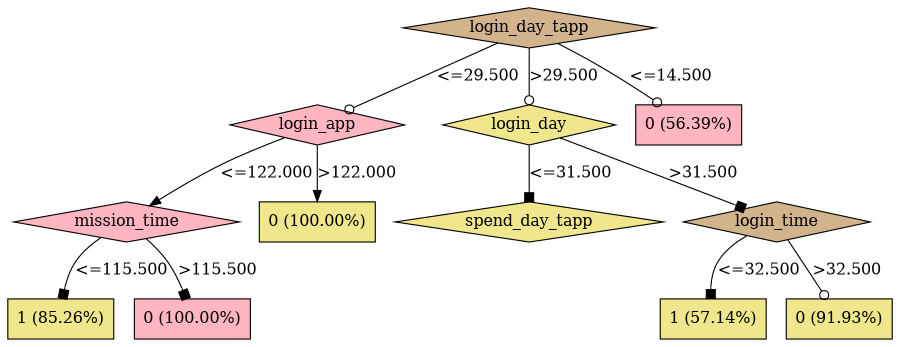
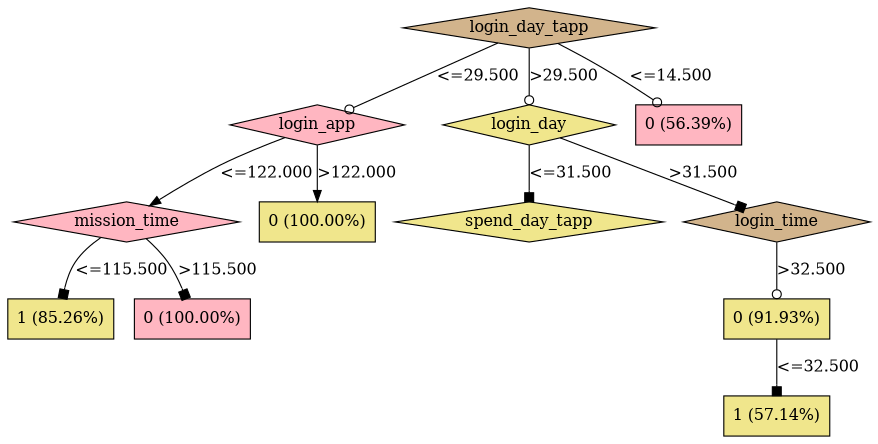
(721, 257) -> (777, 362)
